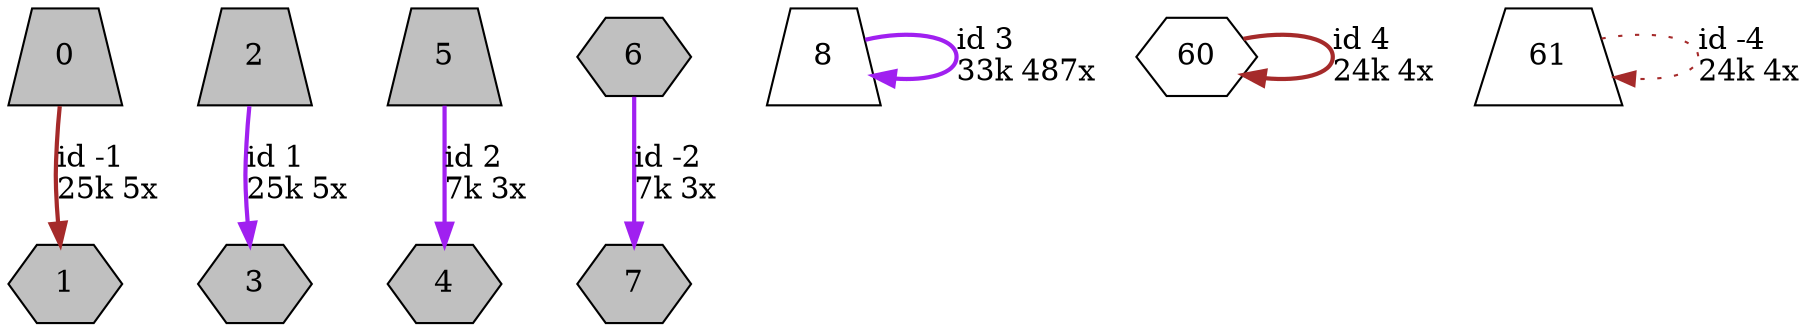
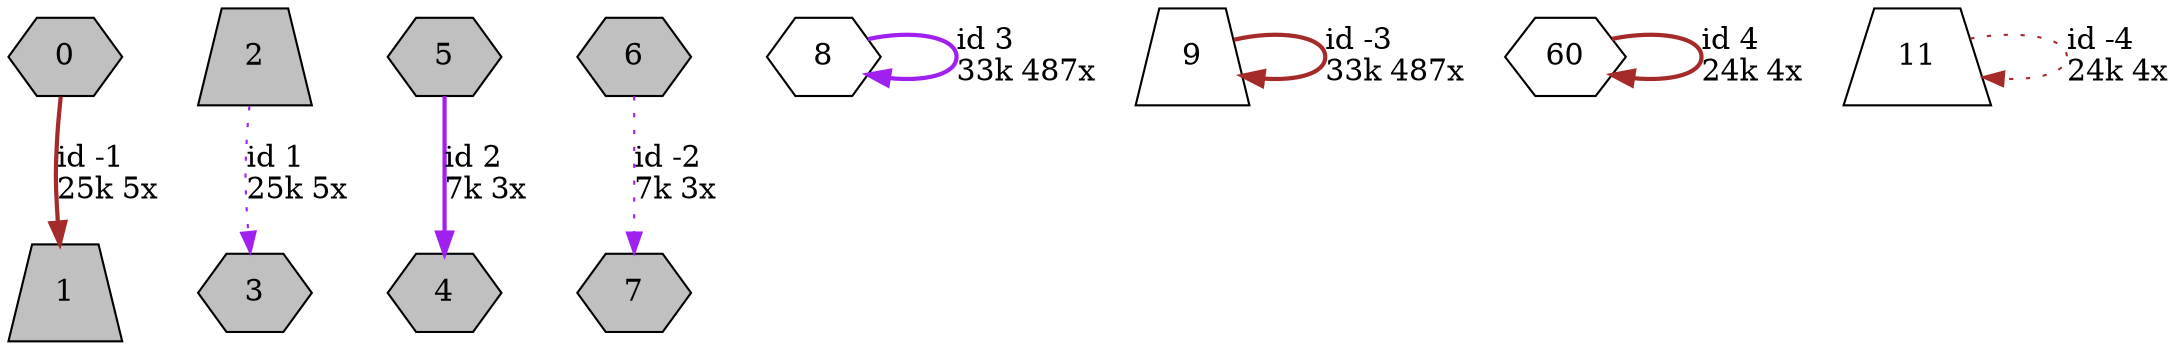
(65, 57) -> (65, 57)
(445, 57) -> (445, 57)
(824, 57) -> (824, 57)
none -> (1193, 57)
(1549, 57) -> (1917, 57)
(634, 160) -> (634, 164)
(246, 165) -> (246, 169)
(65, 284) -> (65, 293)
